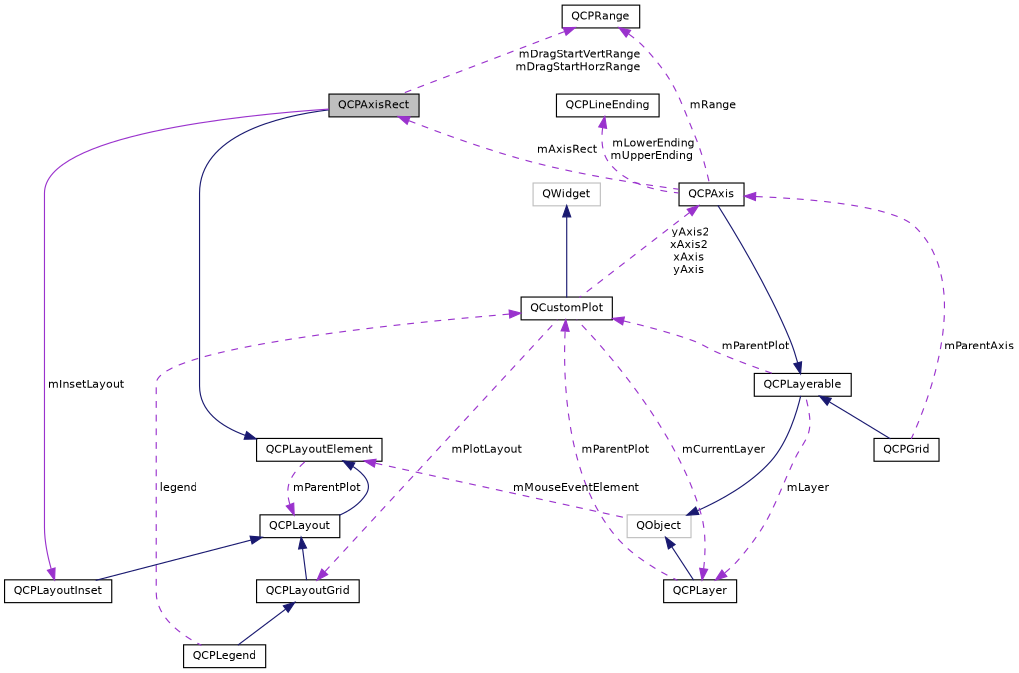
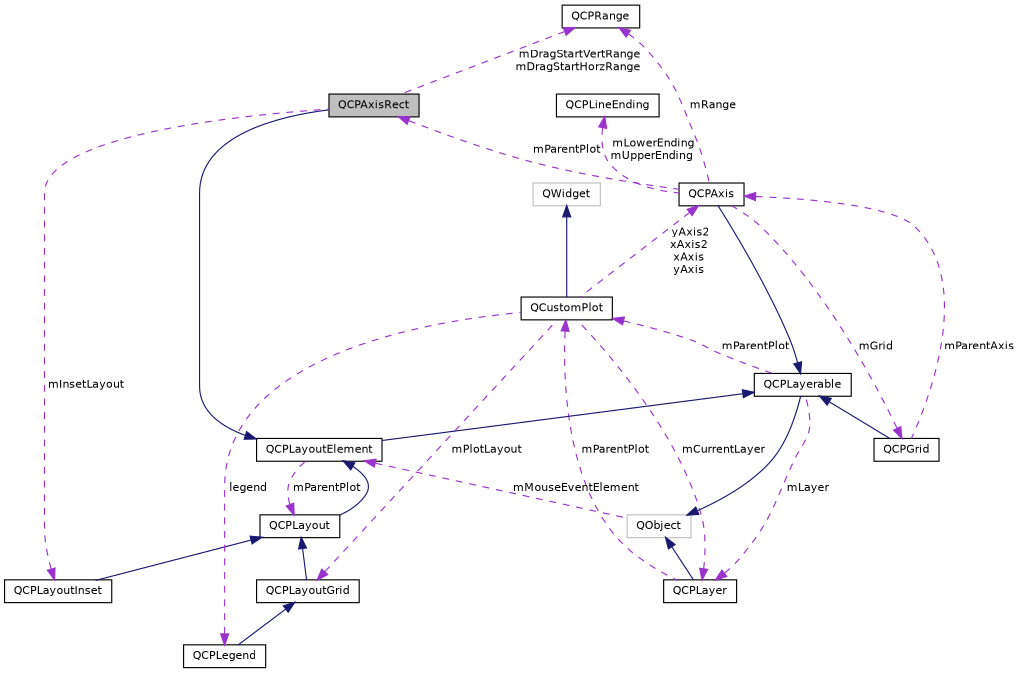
(566, 150) -> (566, 150)
(44, 227) -> (44, 227)
none -> (827, 306)
(190, 361) -> (276, 390)
none -> (553, 418)
